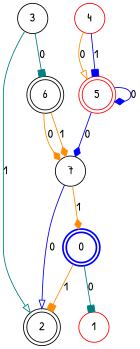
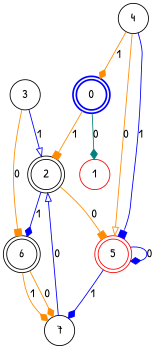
(90, 18) -> (133, 18)
(38, 51) -> (14, 168)
(88, 135) -> (93, 294)
(3, 169) -> (34, 129)
(75, 203) -> (116, 51)
none -> (81, 207)
none -> (36, 209)
(87, 285) -> (93, 131)
